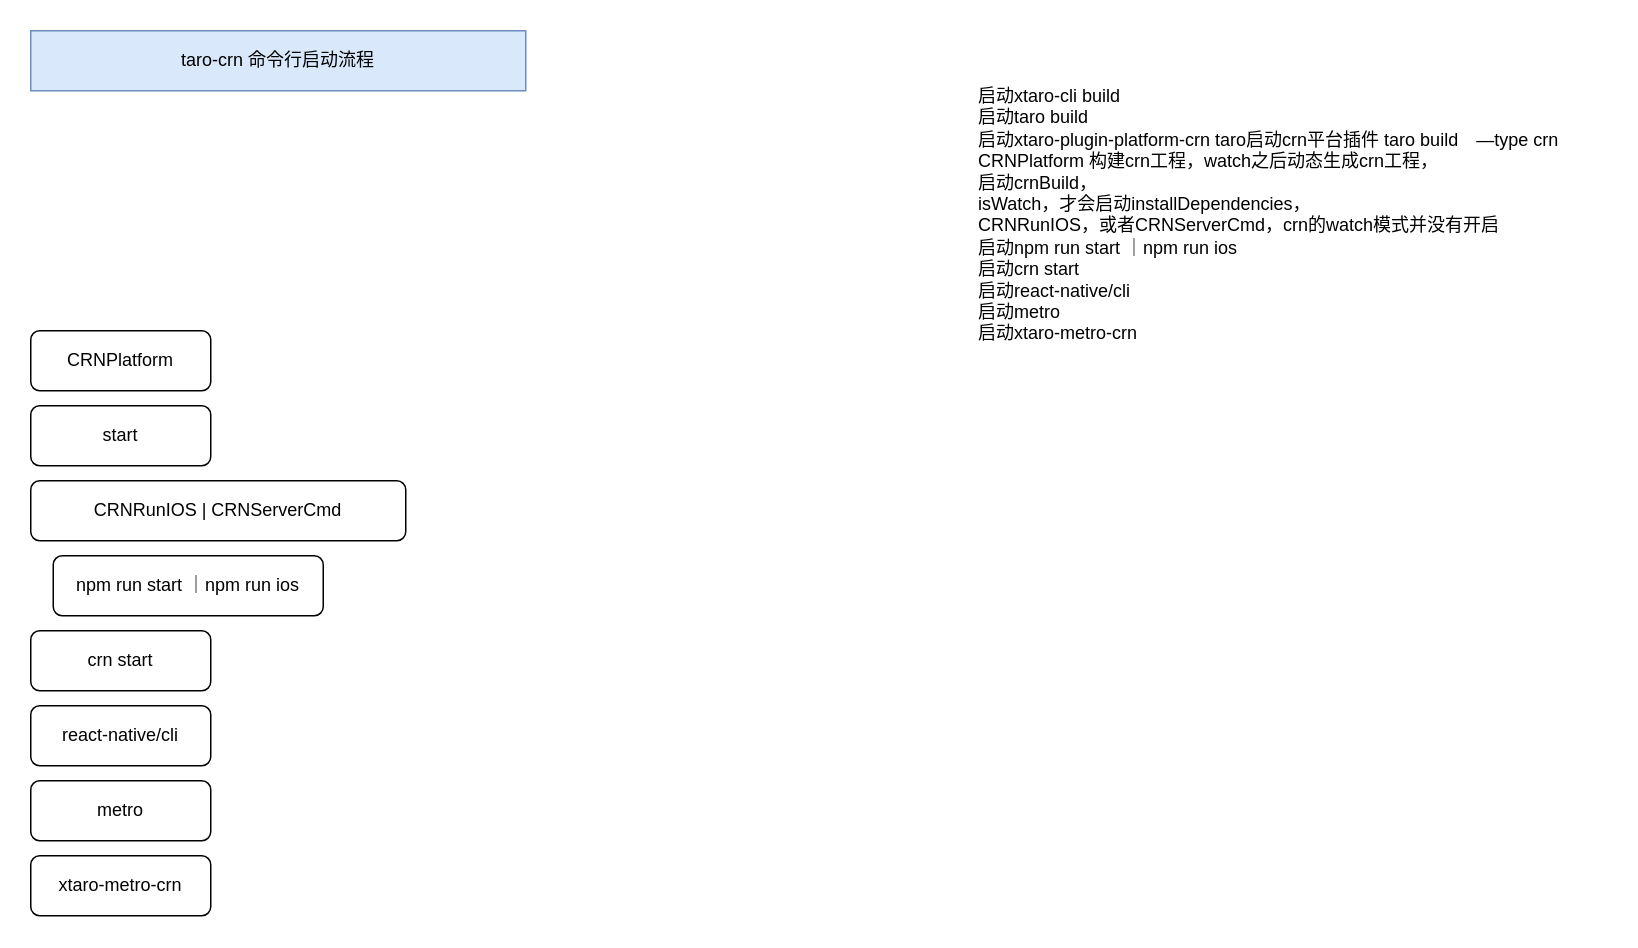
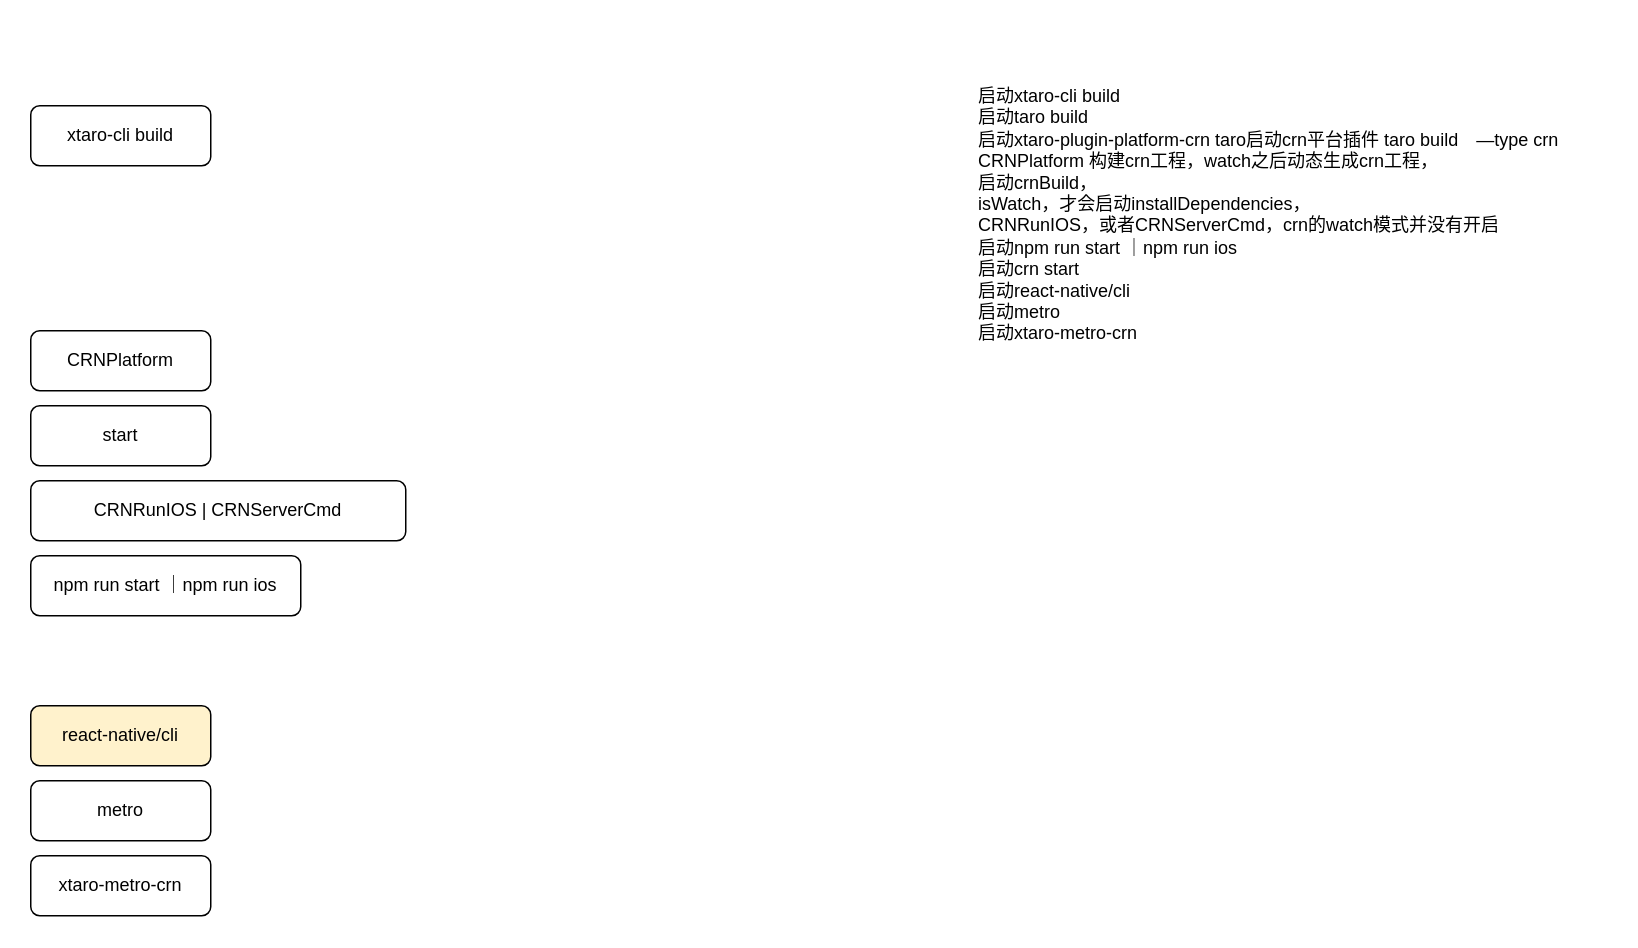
(278, 61) -> none
none -> (121, 136)
(188, 586) -> (166, 586)
(121, 661) -> none
(121, 736) -> (121, 736)
